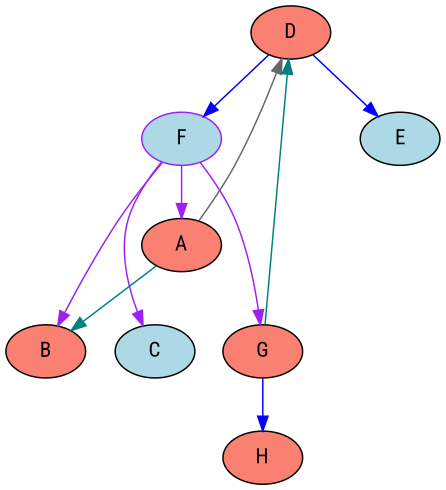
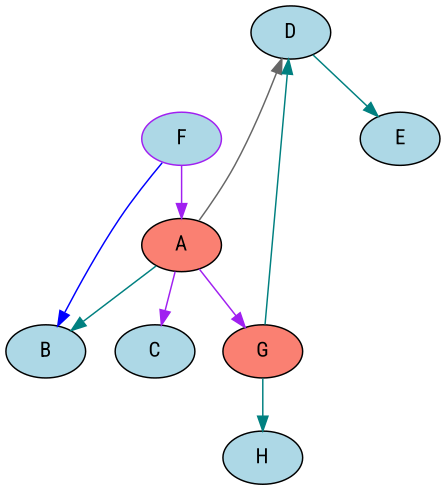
(291, 32) -> (291, 32)
(242, 80) -> none
(340, 80) -> (340, 80)
(240, 232) -> (218, 292)
(125, 233) -> (170, 291)
(109, 235) -> (109, 235)
(46, 351) -> (46, 351)
(263, 397) -> (263, 397)
(263, 458) -> (263, 458)
